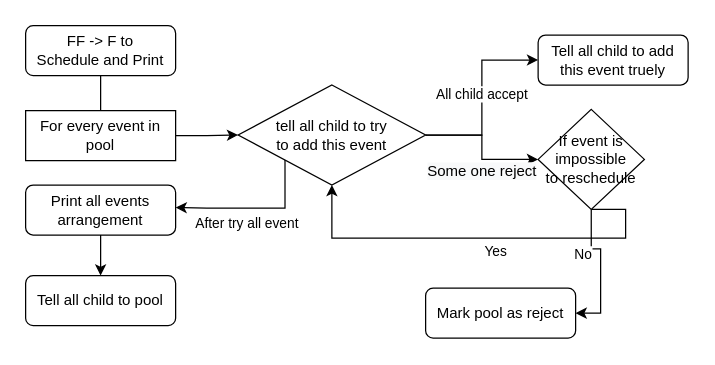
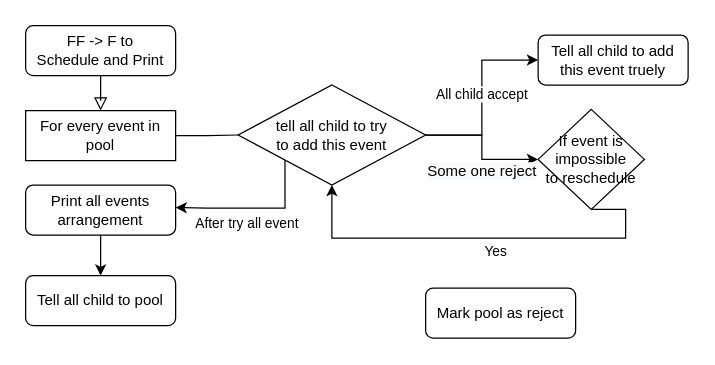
(101, 102) -> (101, 96)
(228, 135) -> (231, 135)
(601, 267) -> none
